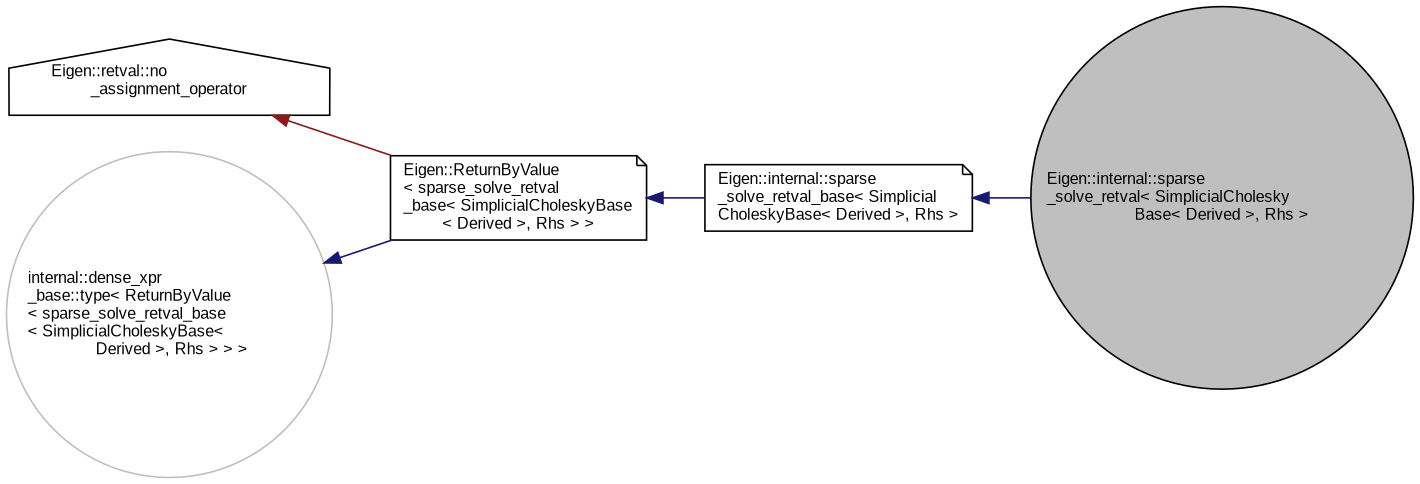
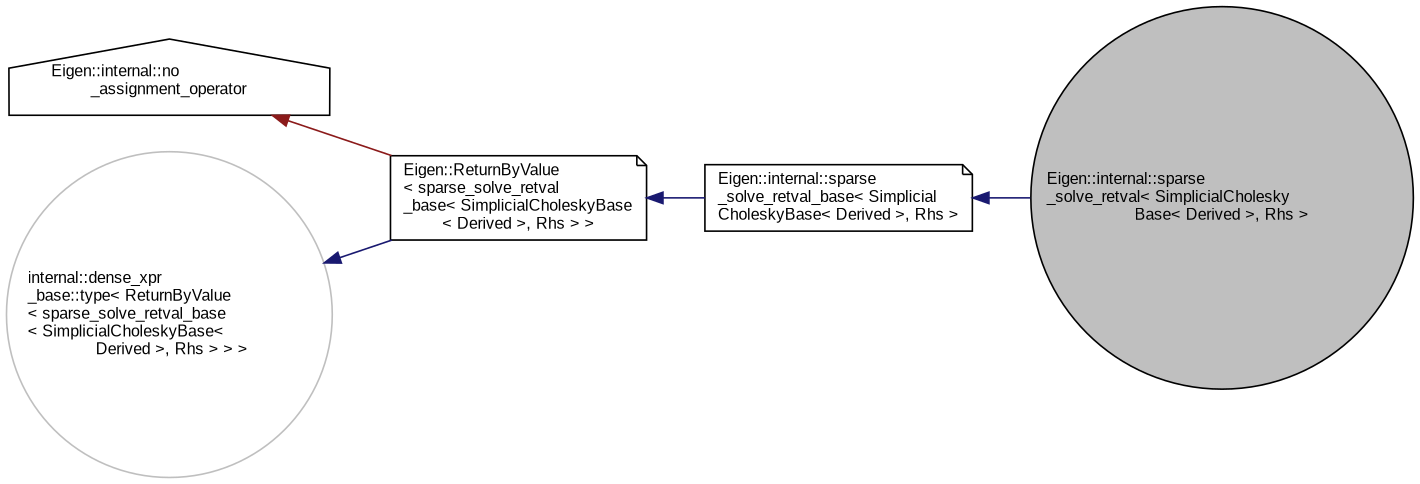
(169, 81) -> (169, 81)
